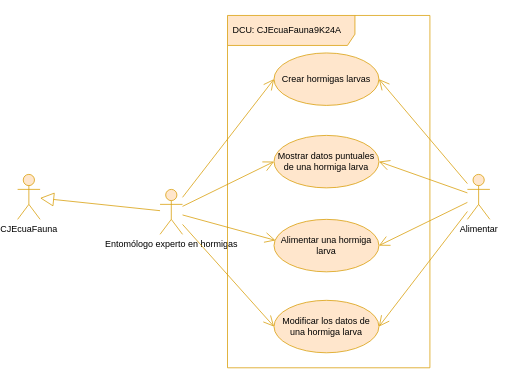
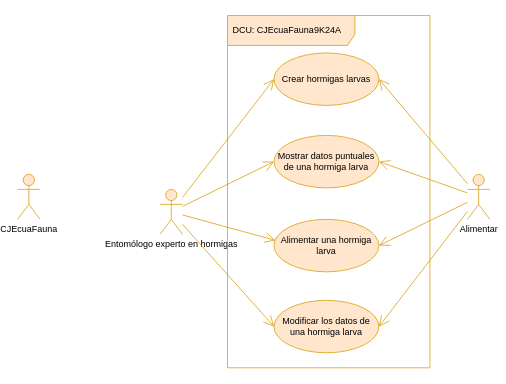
(107, 205) -> none
